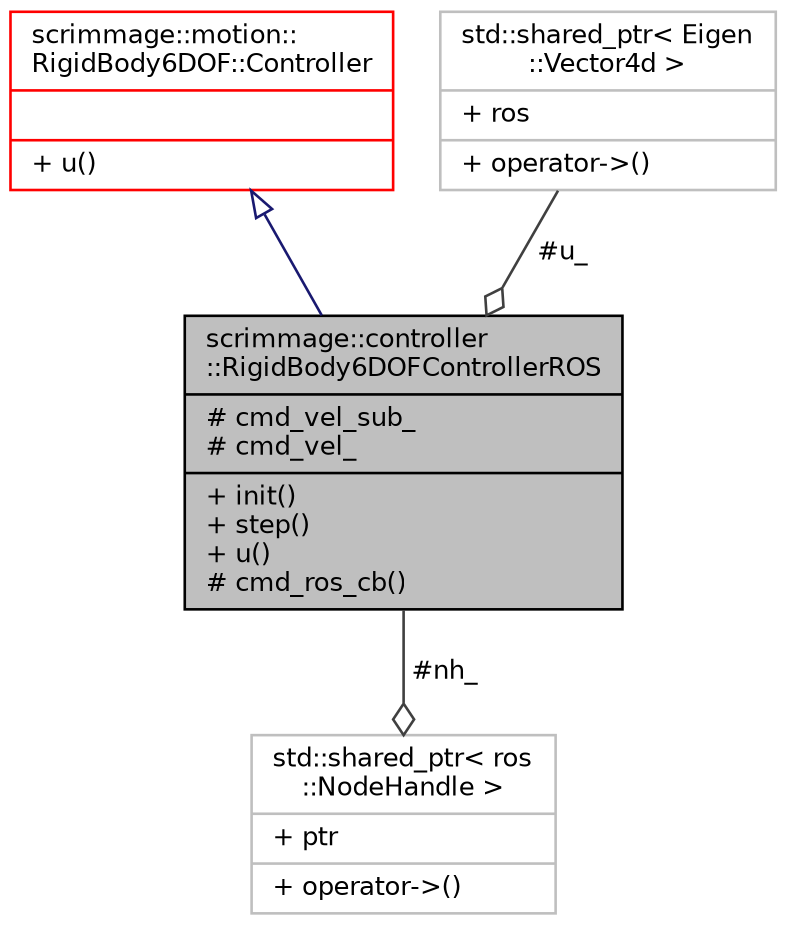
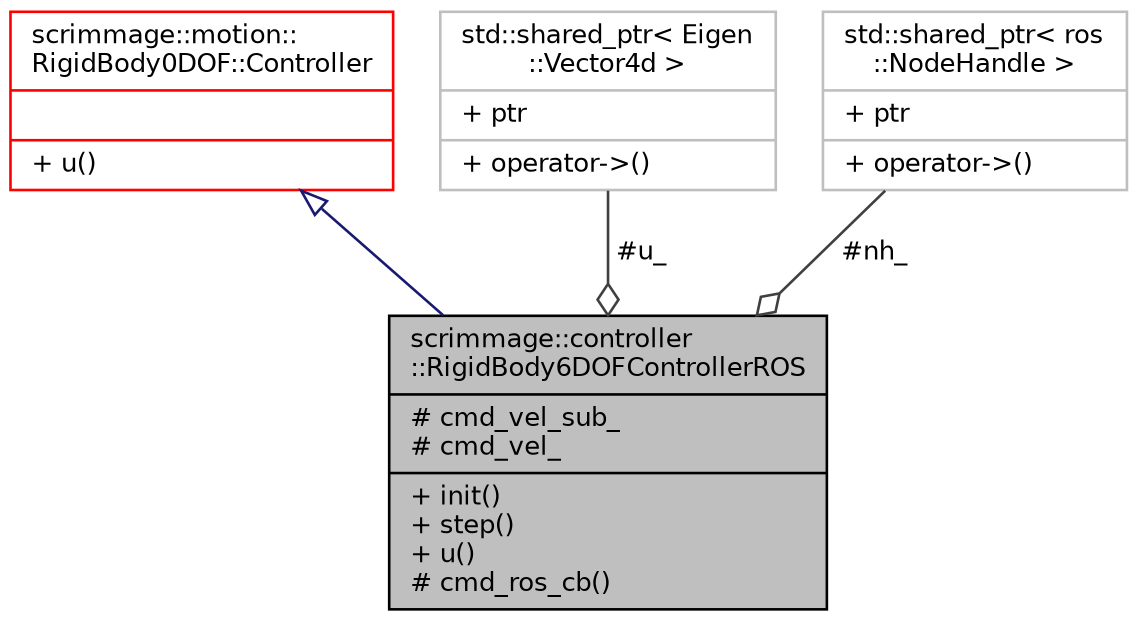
(202, 64) -> (202, 64)
(497, 114) -> (494, 114)
(404, 657) -> (832, 242)
